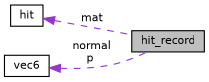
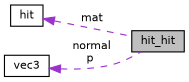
(168, 41) -> (158, 41)
(27, 66) -> (27, 66)
